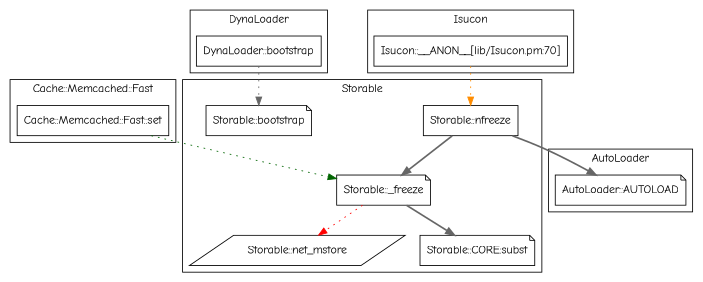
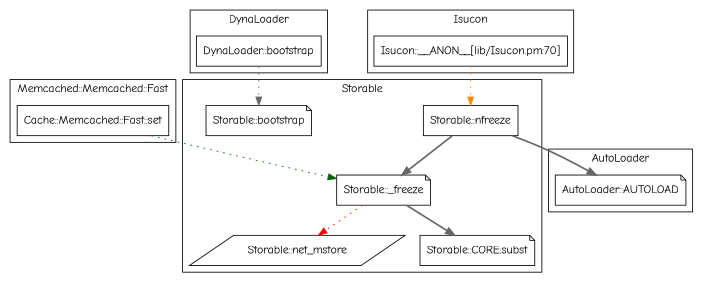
(93, 89) -> (93, 89)
